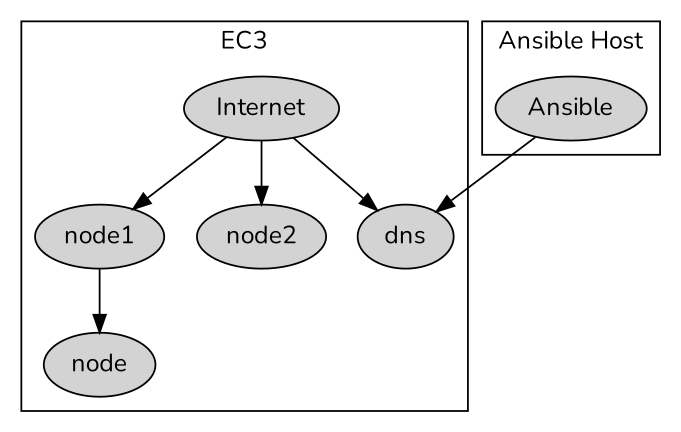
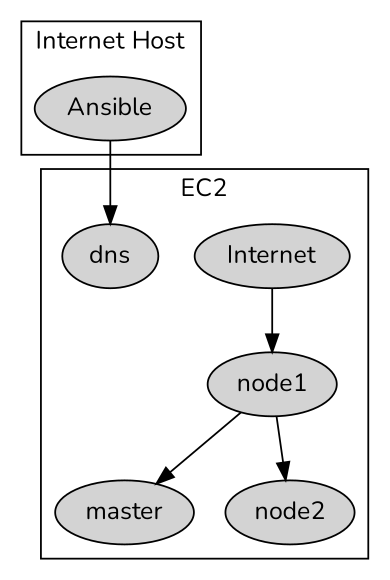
(245, 42) -> (205, 189)
(571, 42) -> (111, 42)
(262, 164) -> (280, 440)
(328, 168) -> none
(100, 365) -> (125, 512)
